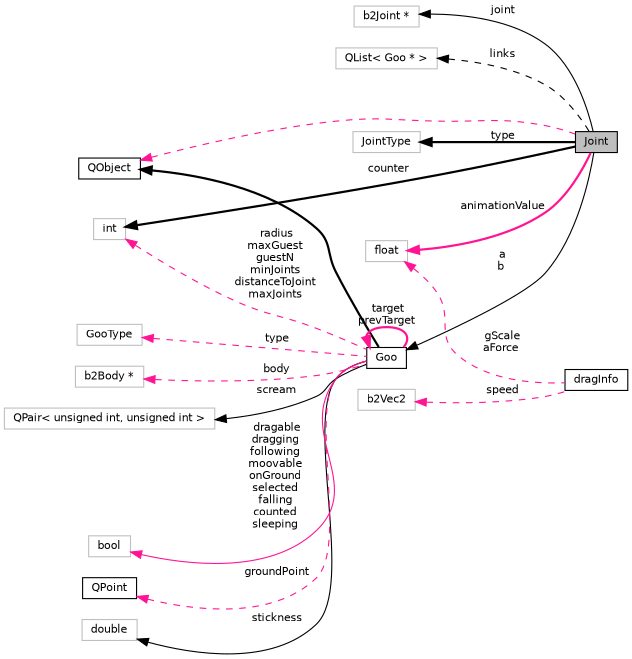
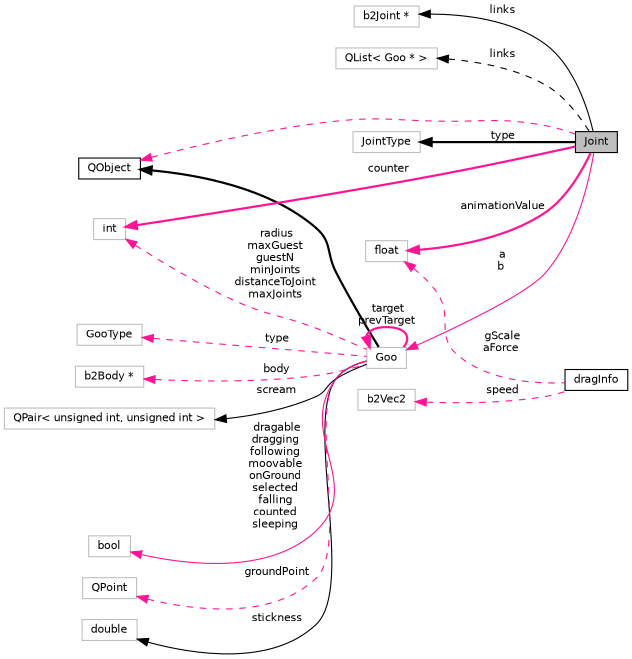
(501, 10) -> (501, 10)
(357, 190) -> (357, 190)
(539, 279) -> (539, 279)
(387, 358) -> (387, 358)
(110, 588) -> (110, 588)
